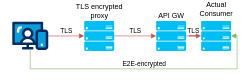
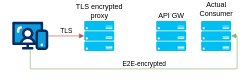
(150, 36) -> none
(196, 36) -> none
